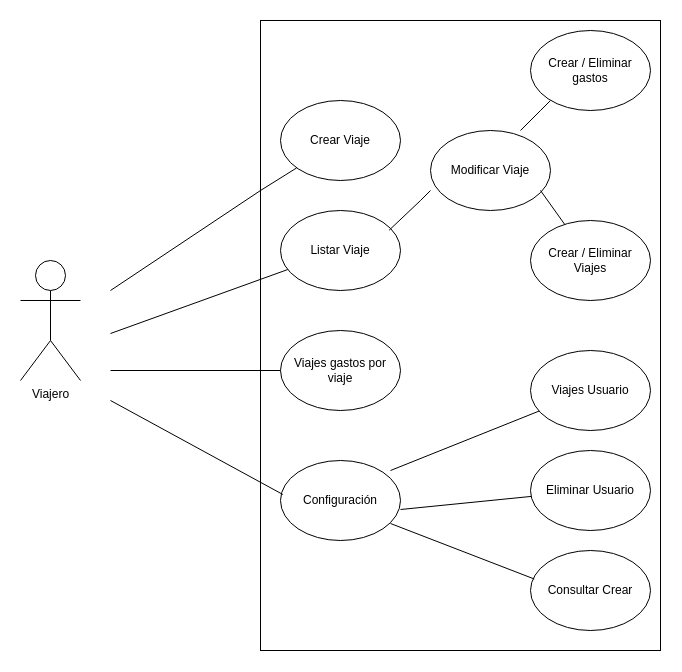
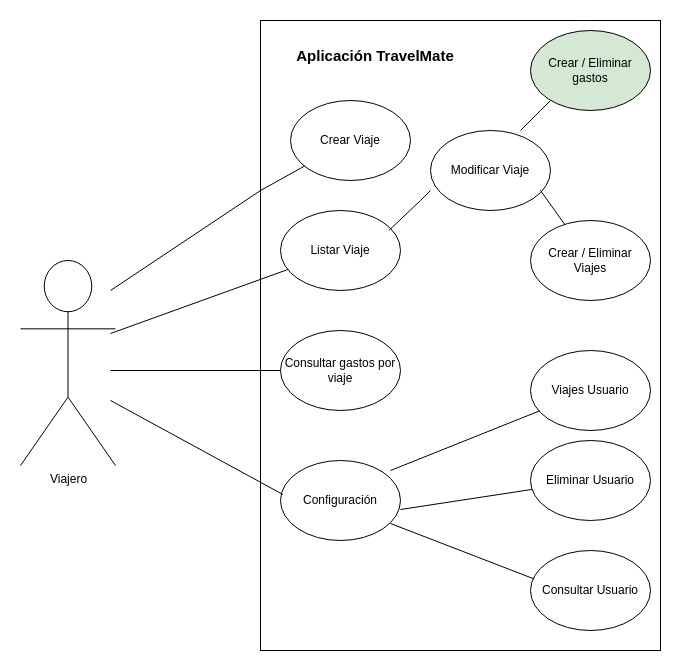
none -> (376, 56)
(591, 71) -> (591, 71)
(341, 141) -> (351, 141)
(51, 321) -> (68, 363)
(341, 371) -> (341, 371)
(591, 491) -> (591, 481)
(591, 591) -> (591, 591)
